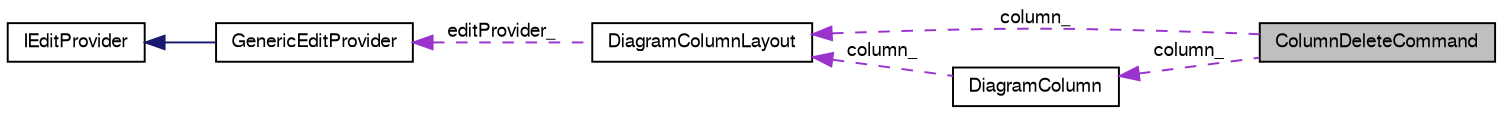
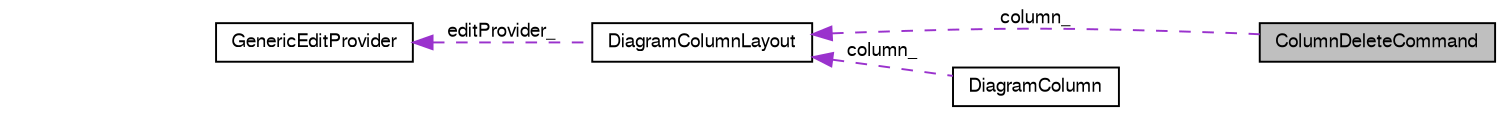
(76, 42) -> none
(1199, 66) -> none
